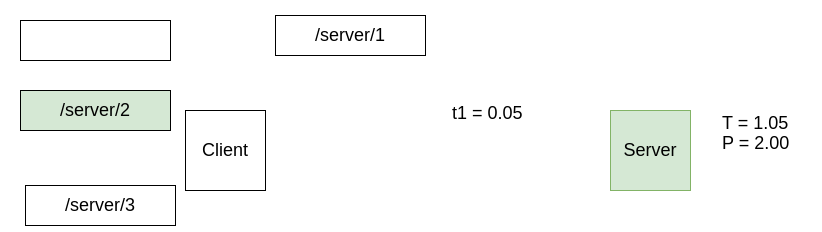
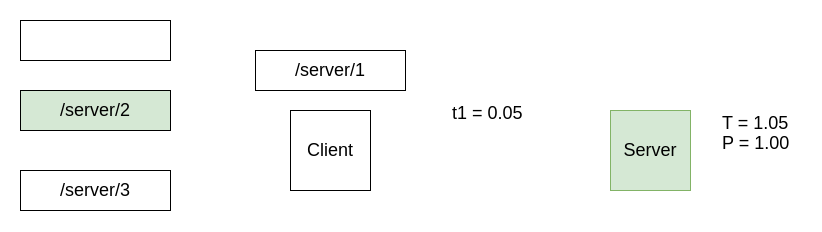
(351, 36) -> (331, 71)
(745, 141) -> (745, 141)
(226, 151) -> (331, 151)
(101, 206) -> (96, 191)
